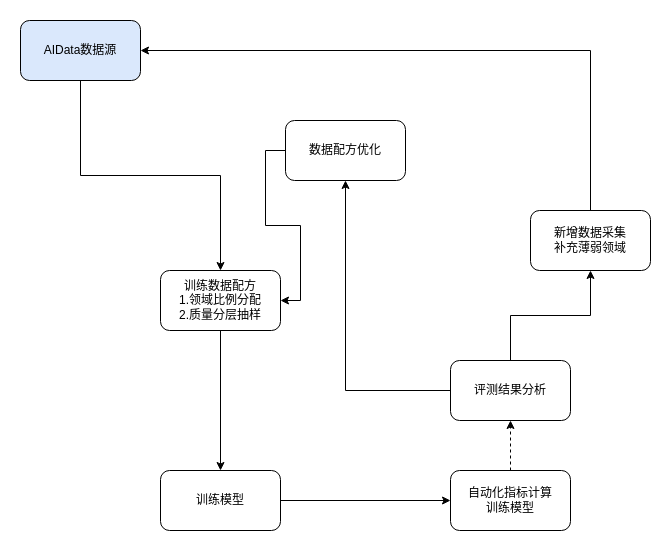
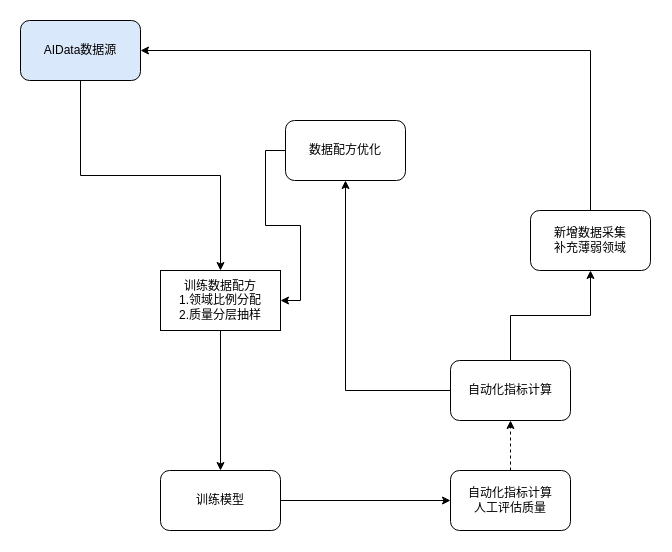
(221, 301) -> (221, 301)
(511, 391) -> (511, 391)
(511, 501) -> (511, 501)
